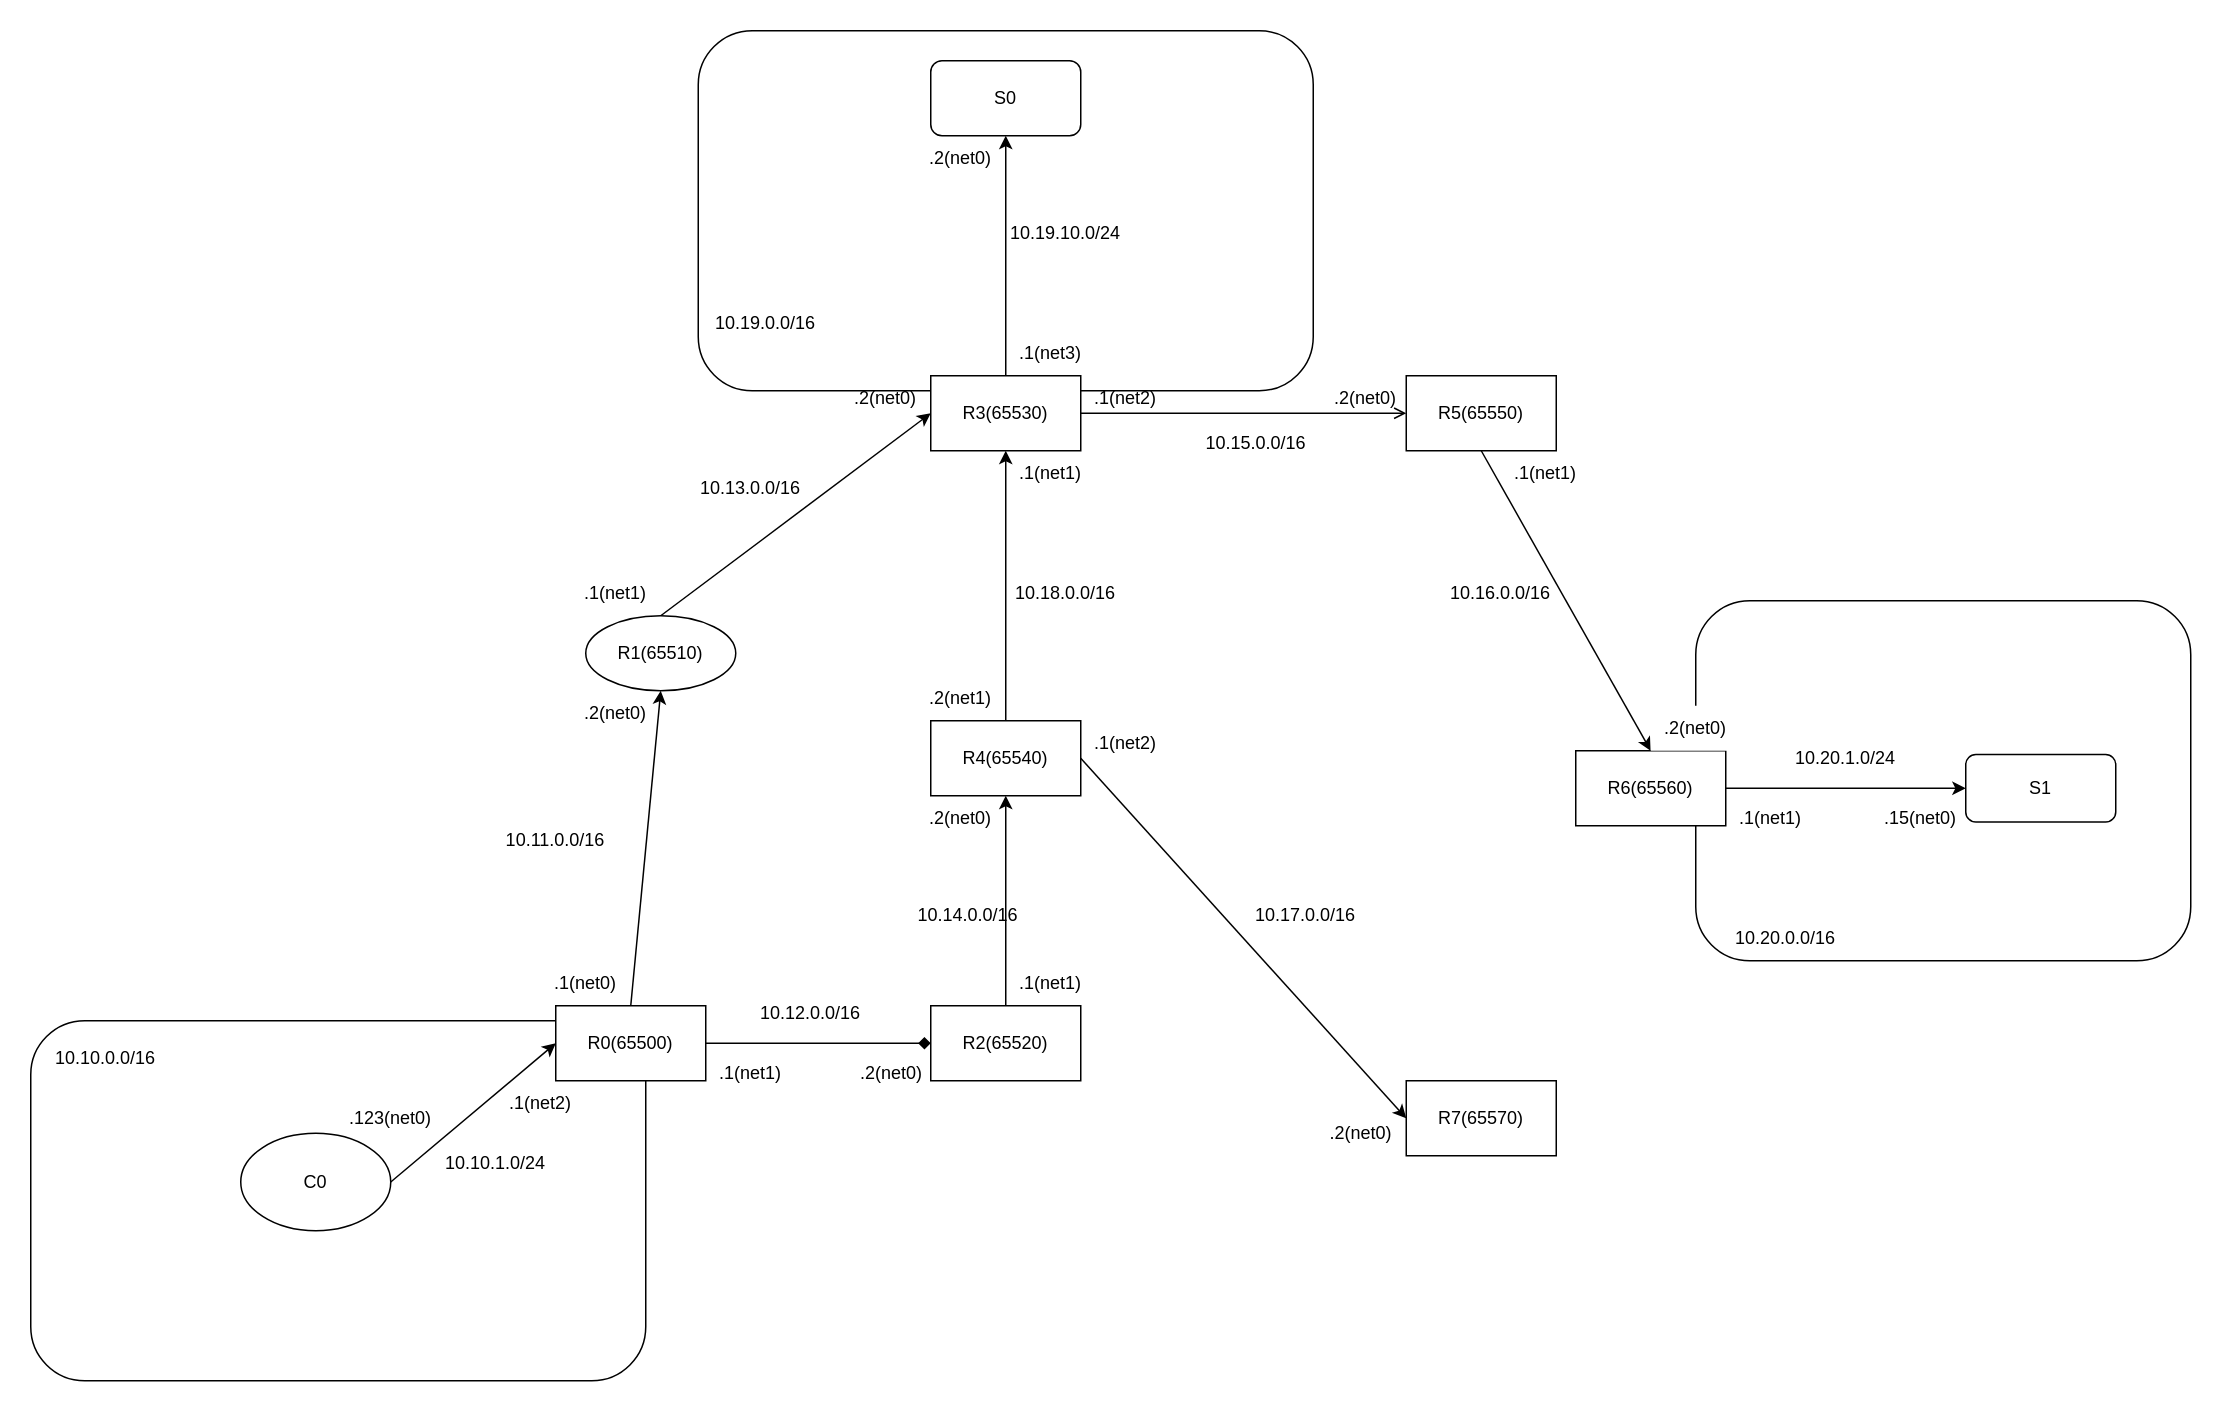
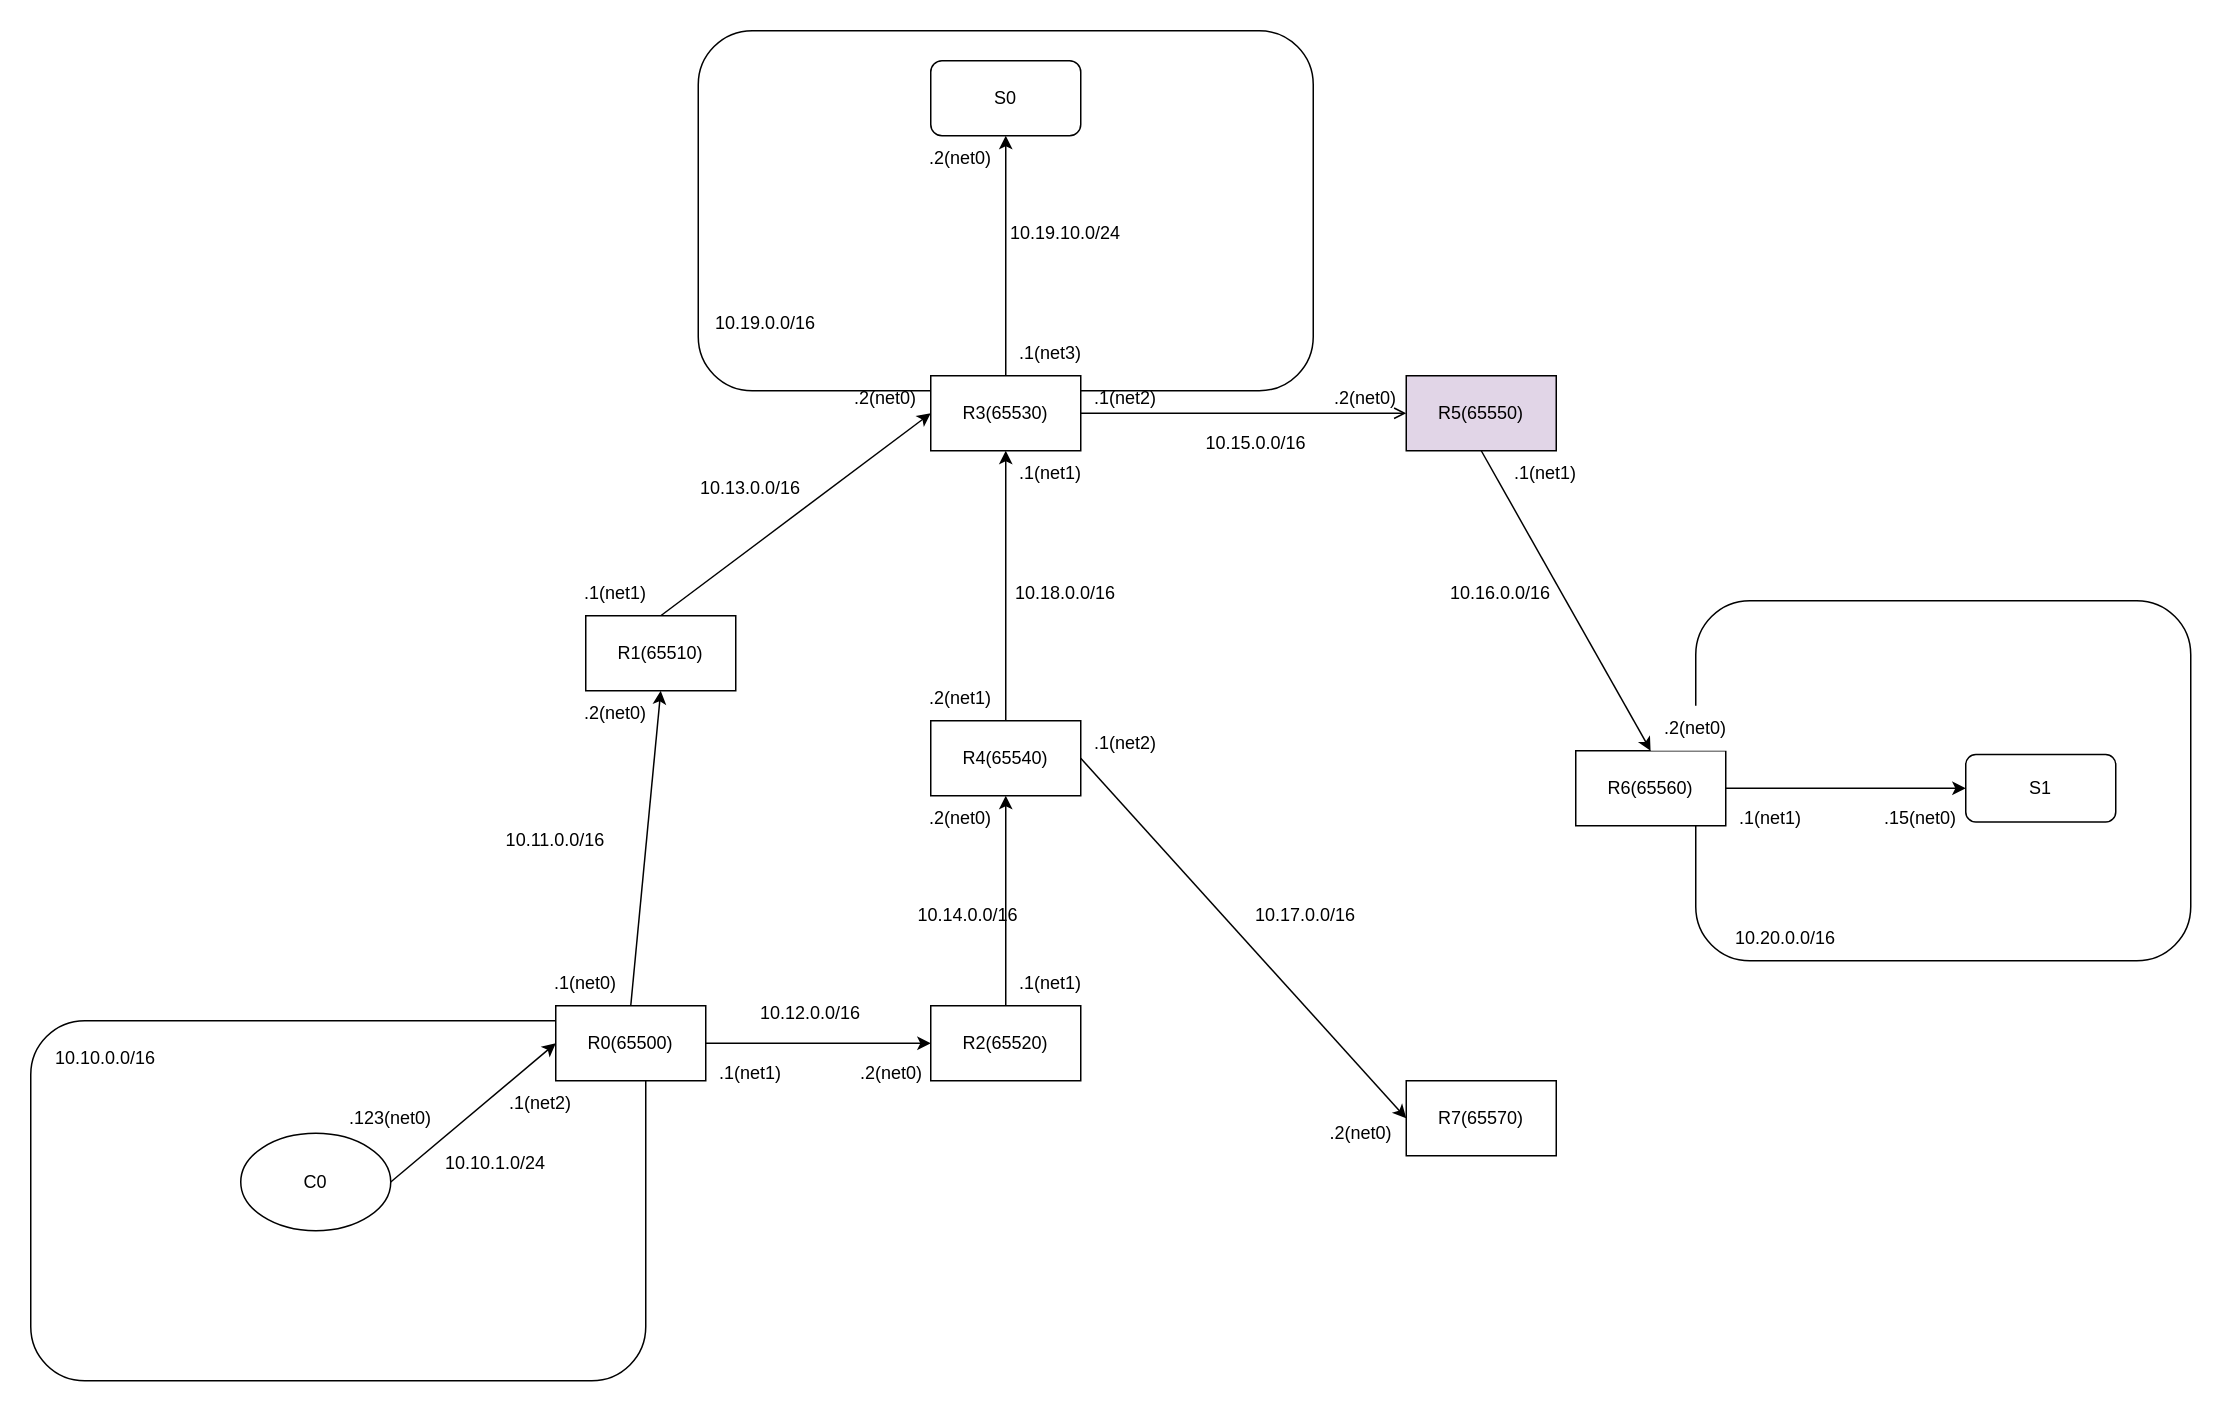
(1481, 413) -> (1481, 413)
(661, 653) -> (661, 653)
(1846, 758) -> none
(918, 1043) -> (919, 1043)
